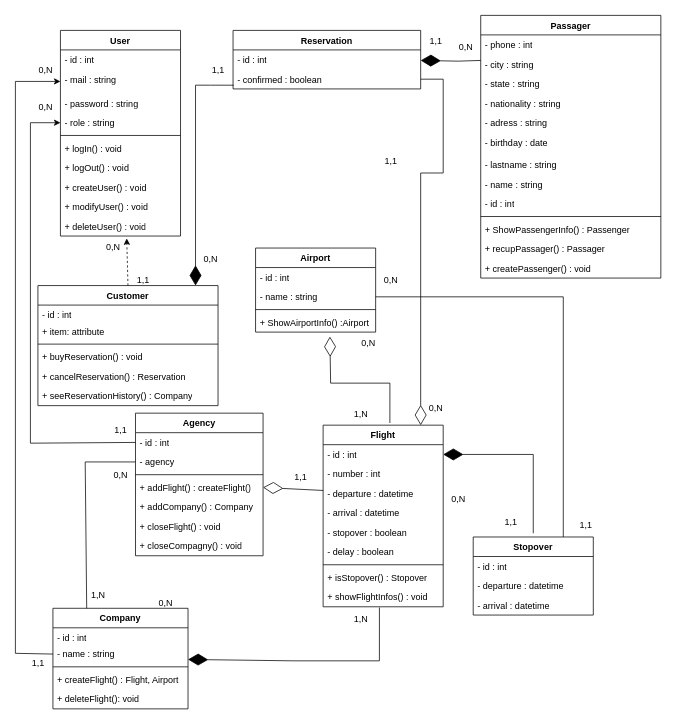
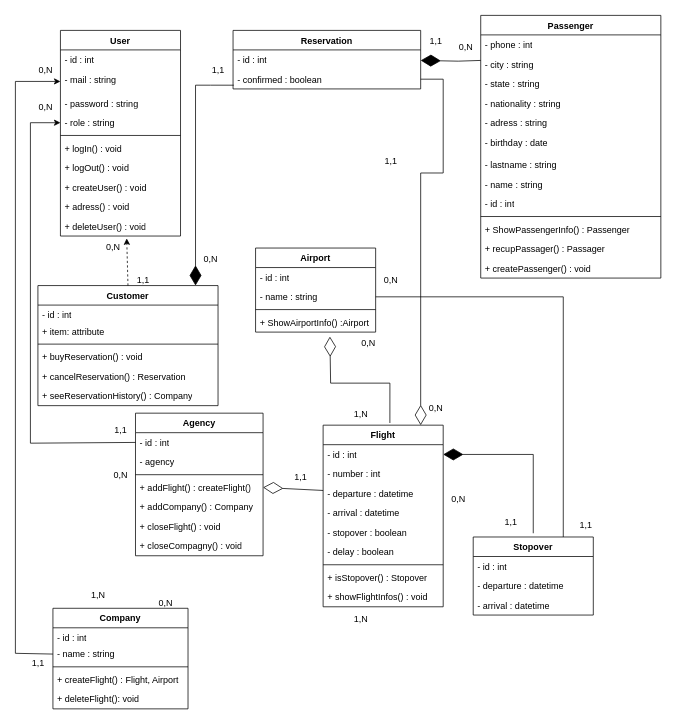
(570, 26) -> (570, 26)
(111, 208) -> (102, 208)
(86, 511) -> none
(336, 660) -> none
